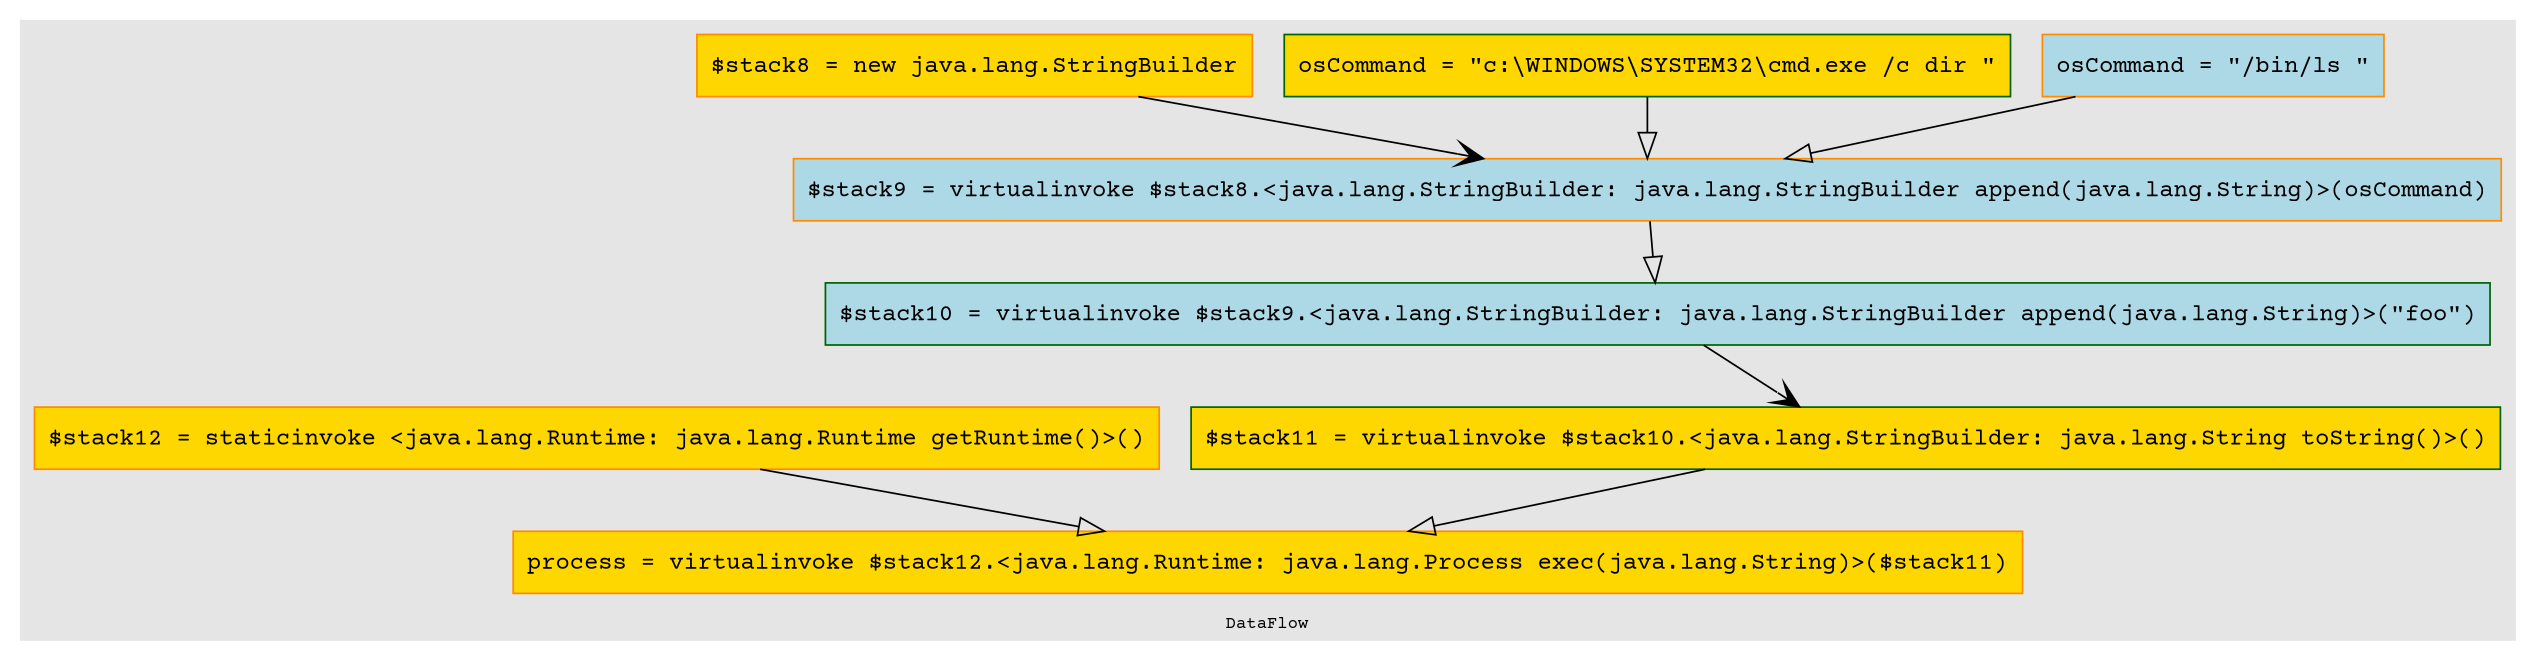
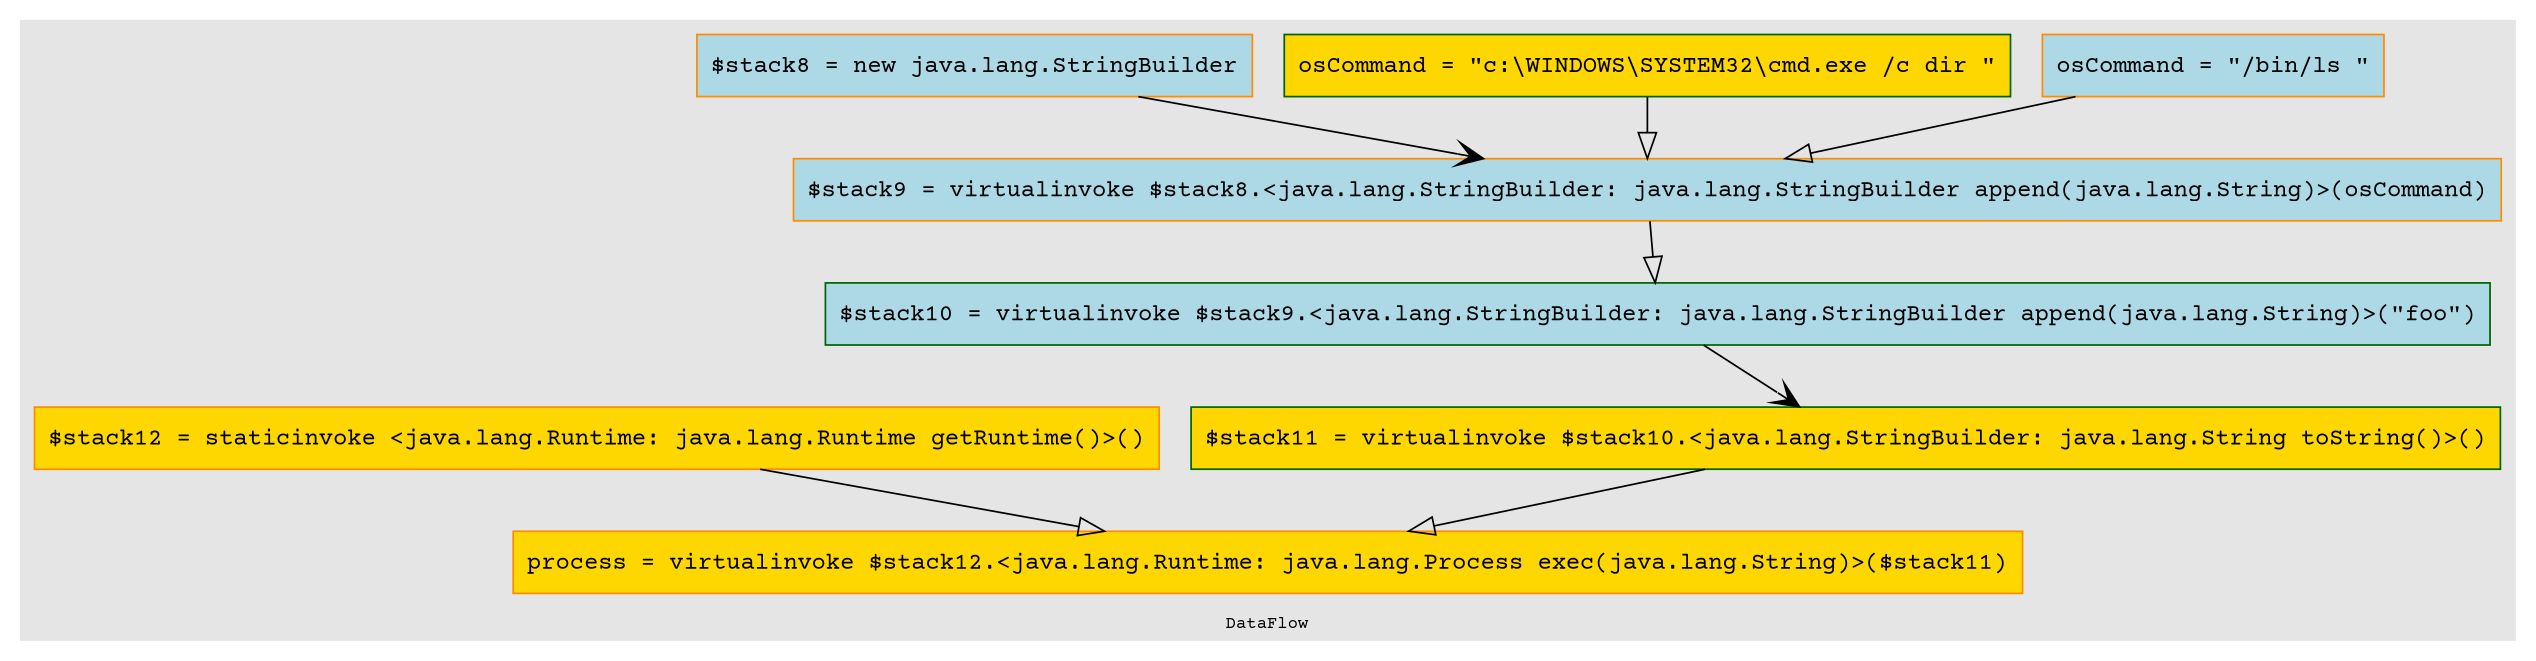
(975, 66) -> (975, 66)
